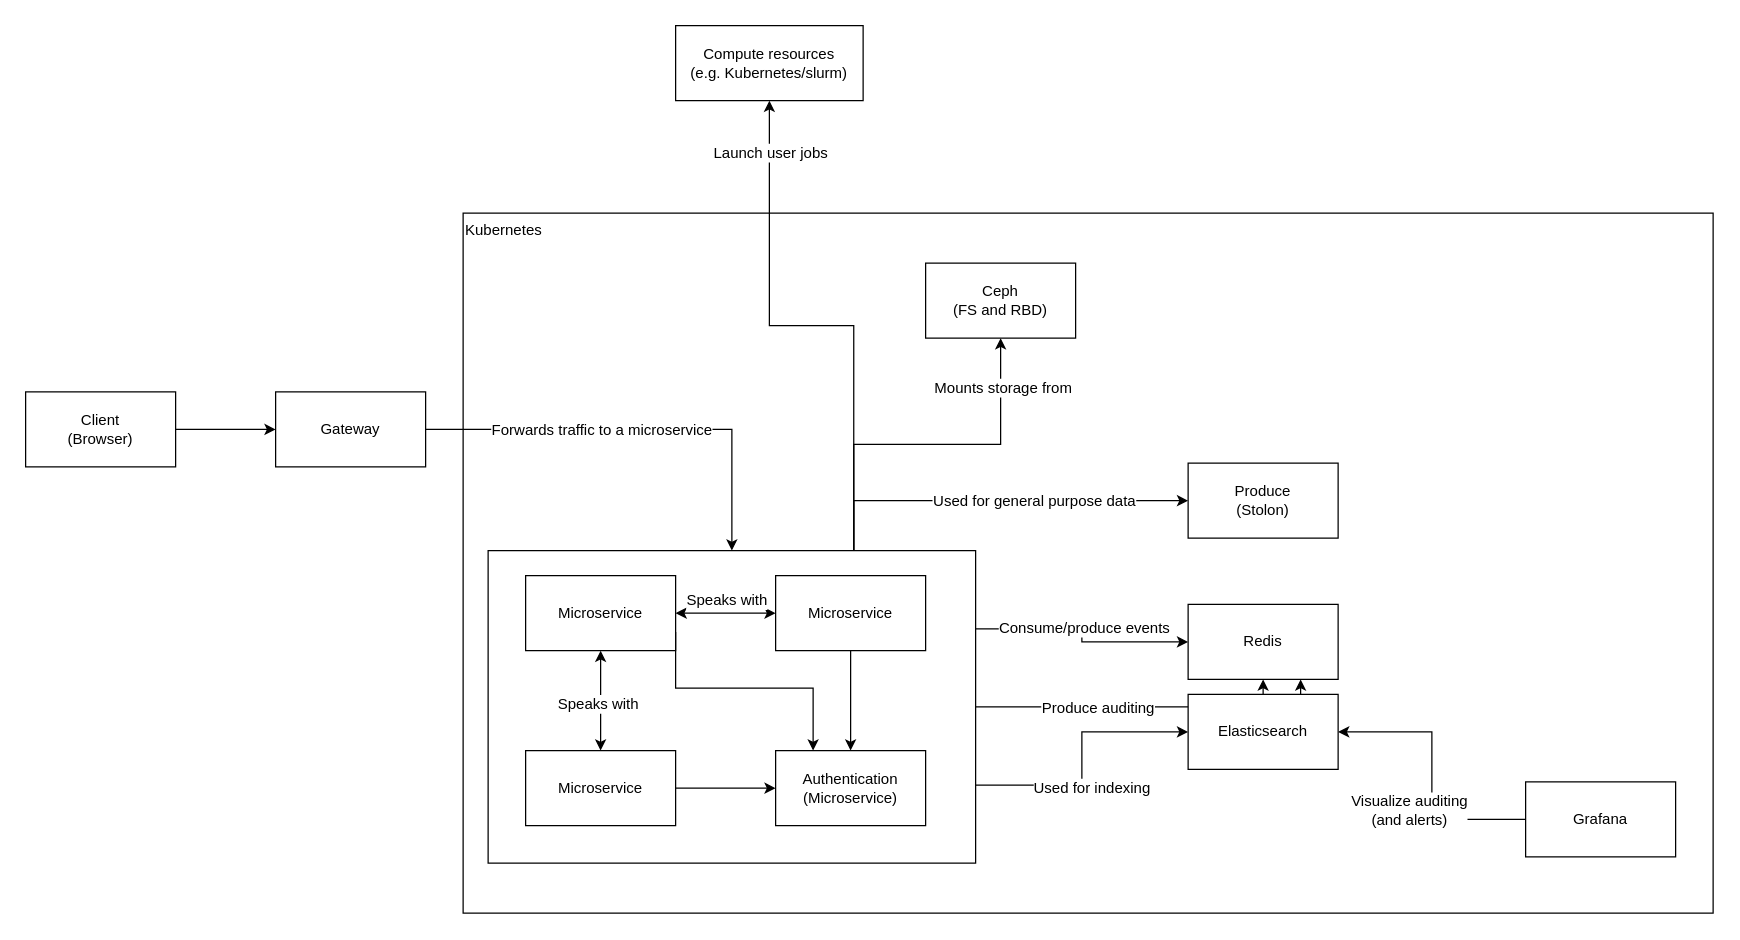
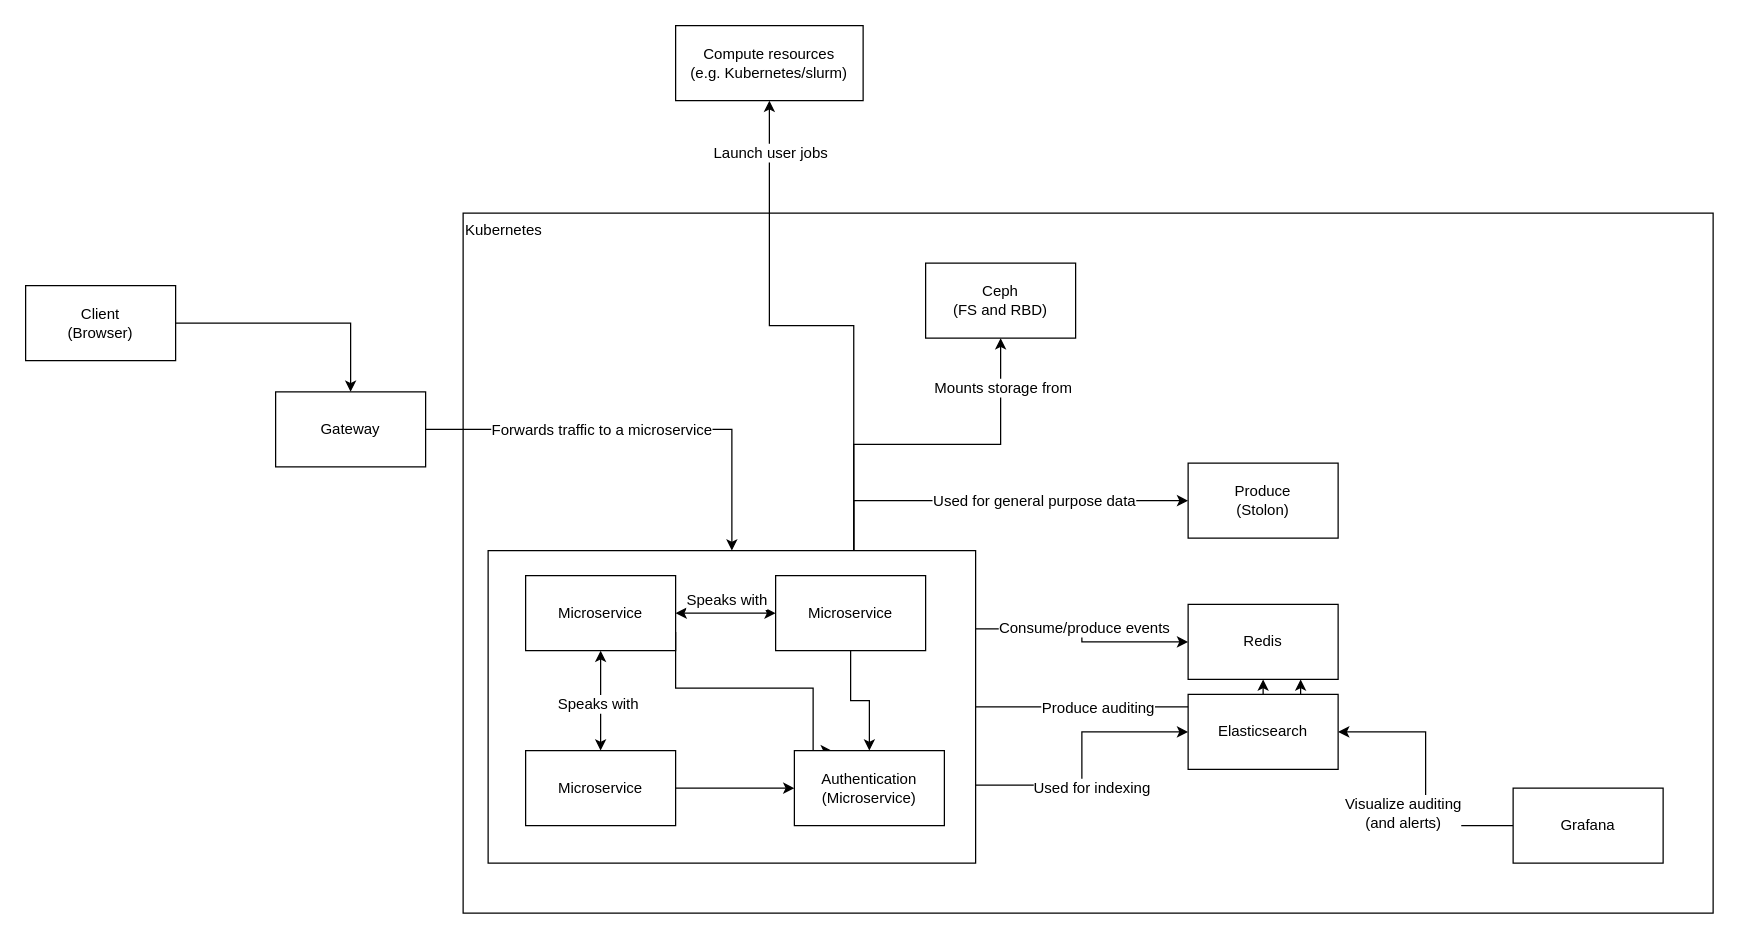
(101, 429) -> (101, 323)
(851, 788) -> (869, 788)
(1601, 819) -> (1588, 826)
